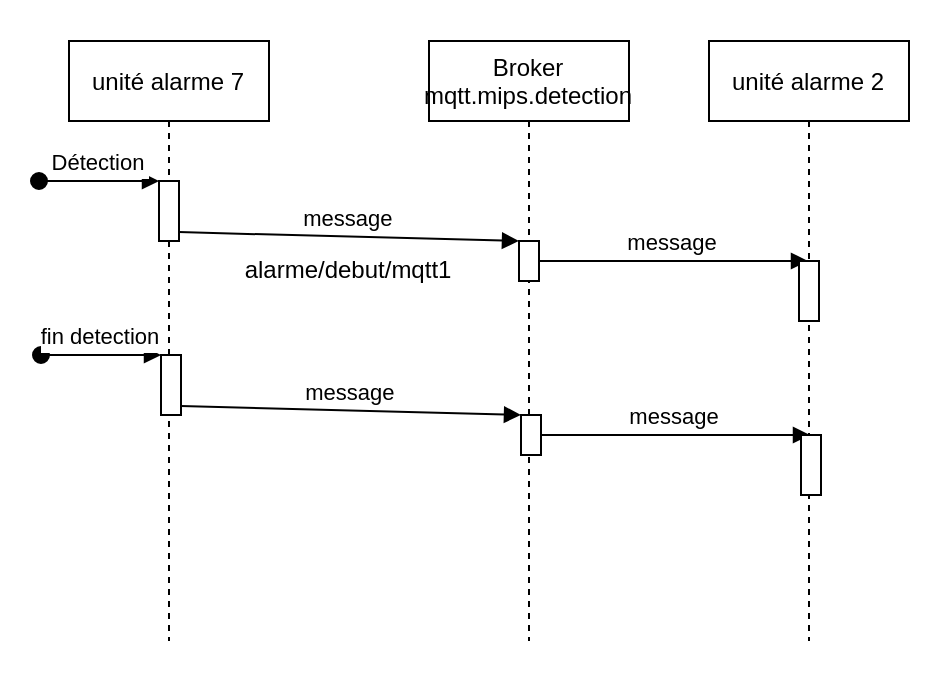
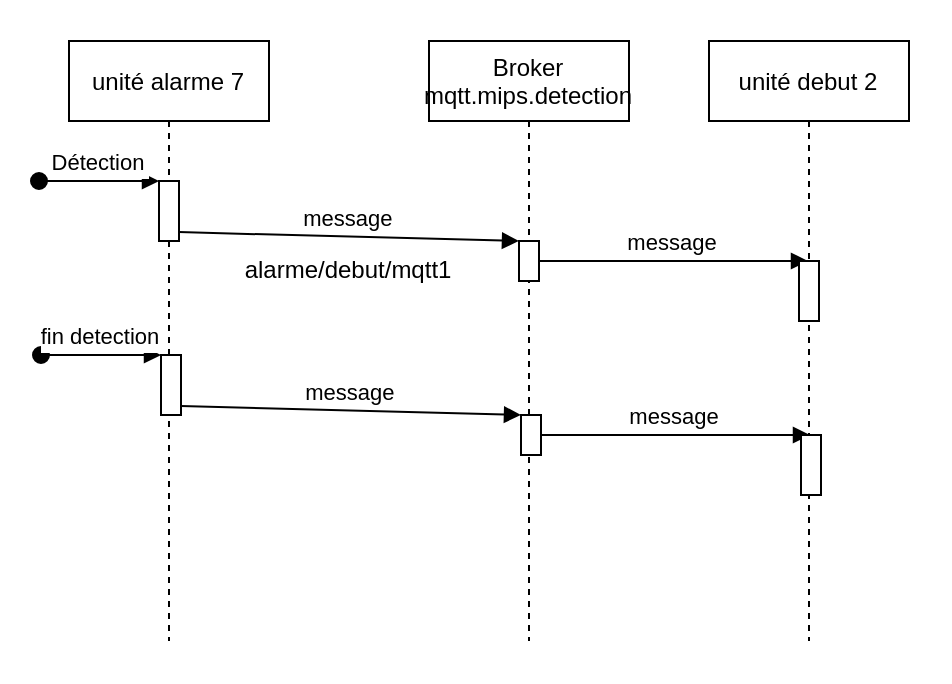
(808, 82) -> (808, 82)
